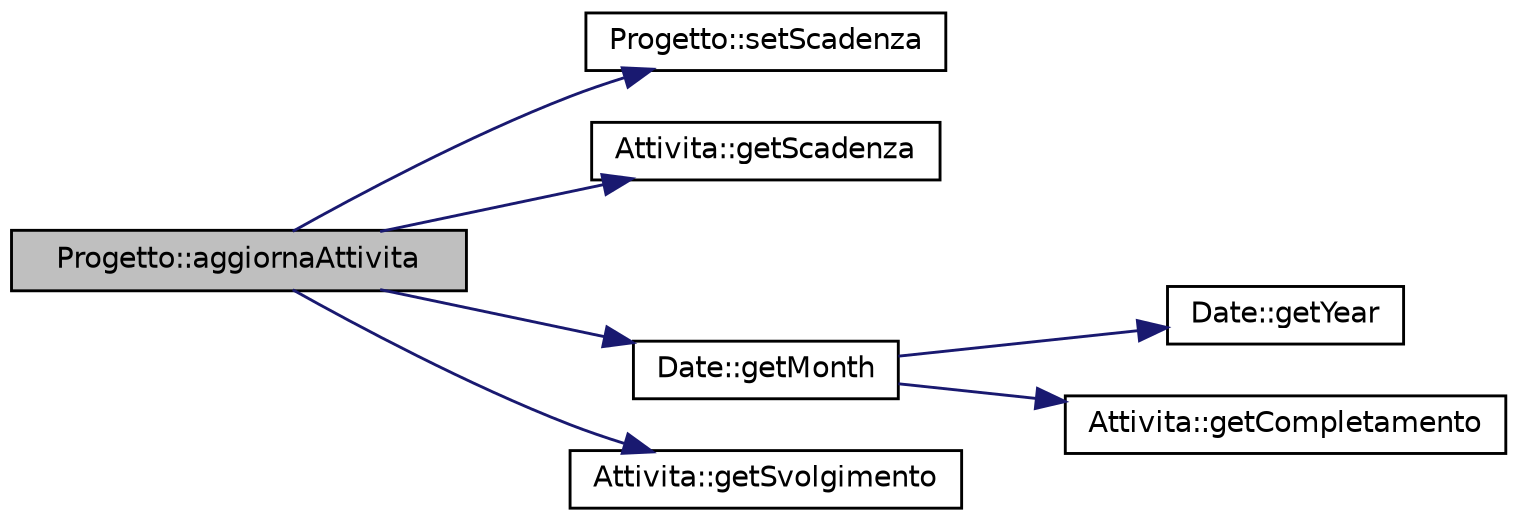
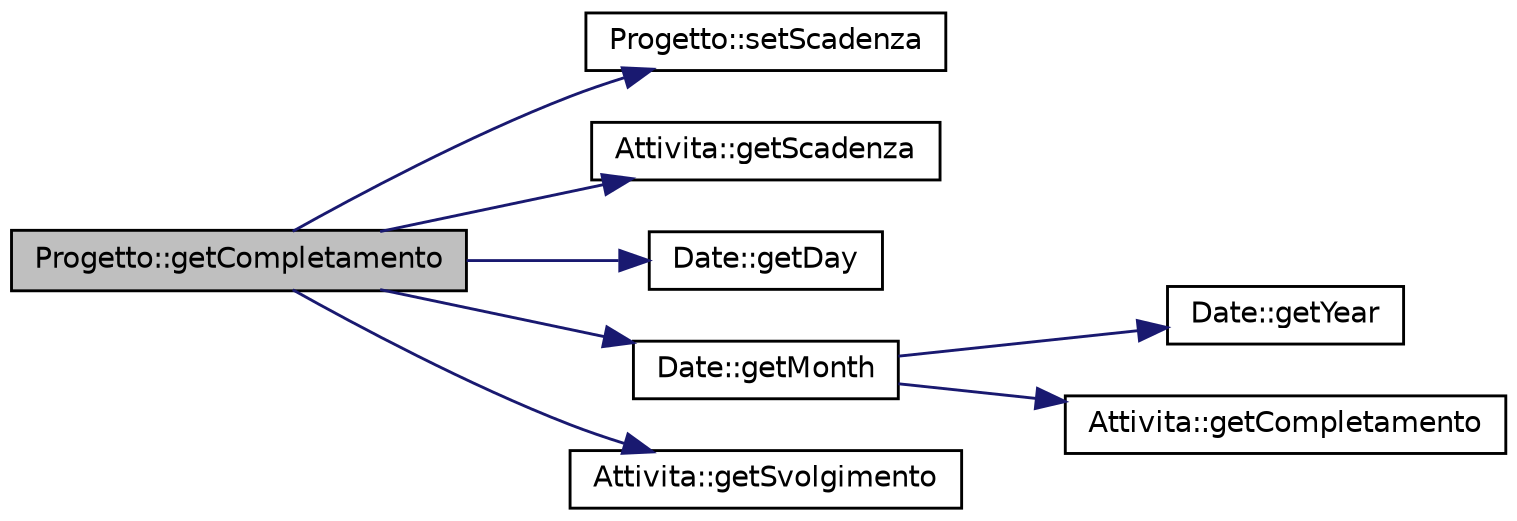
(239, 261) -> (239, 261)
none -> (766, 261)
